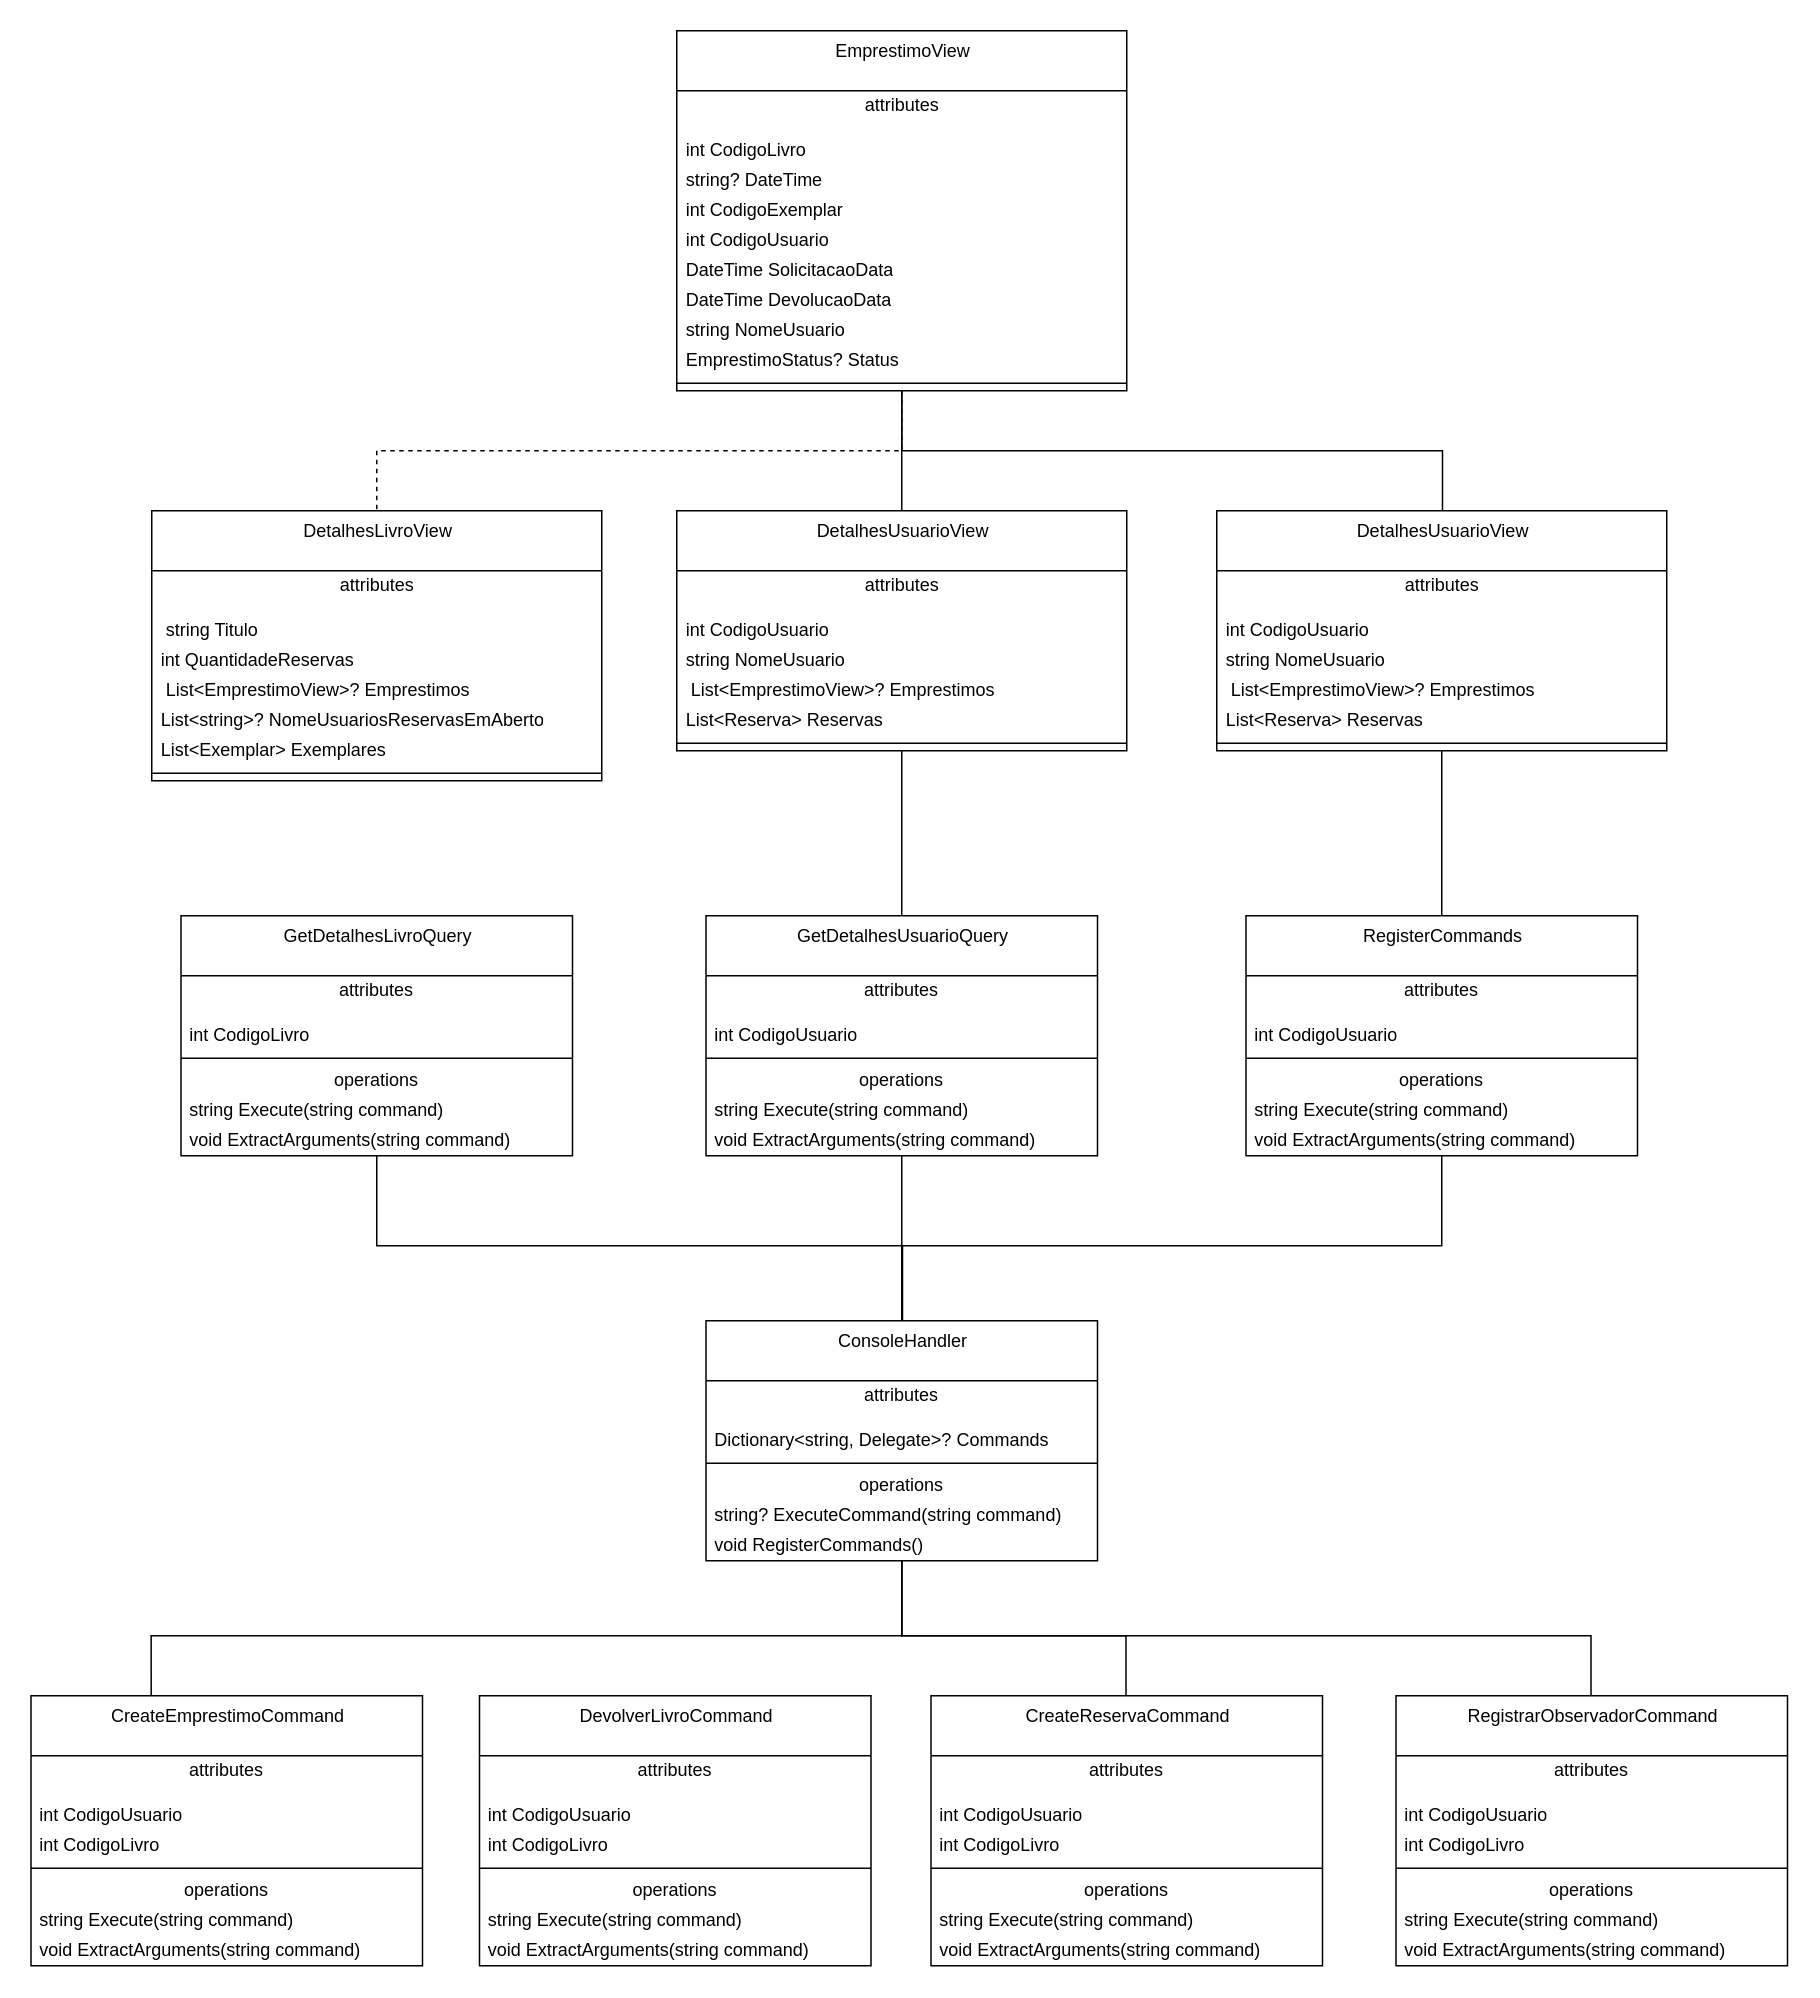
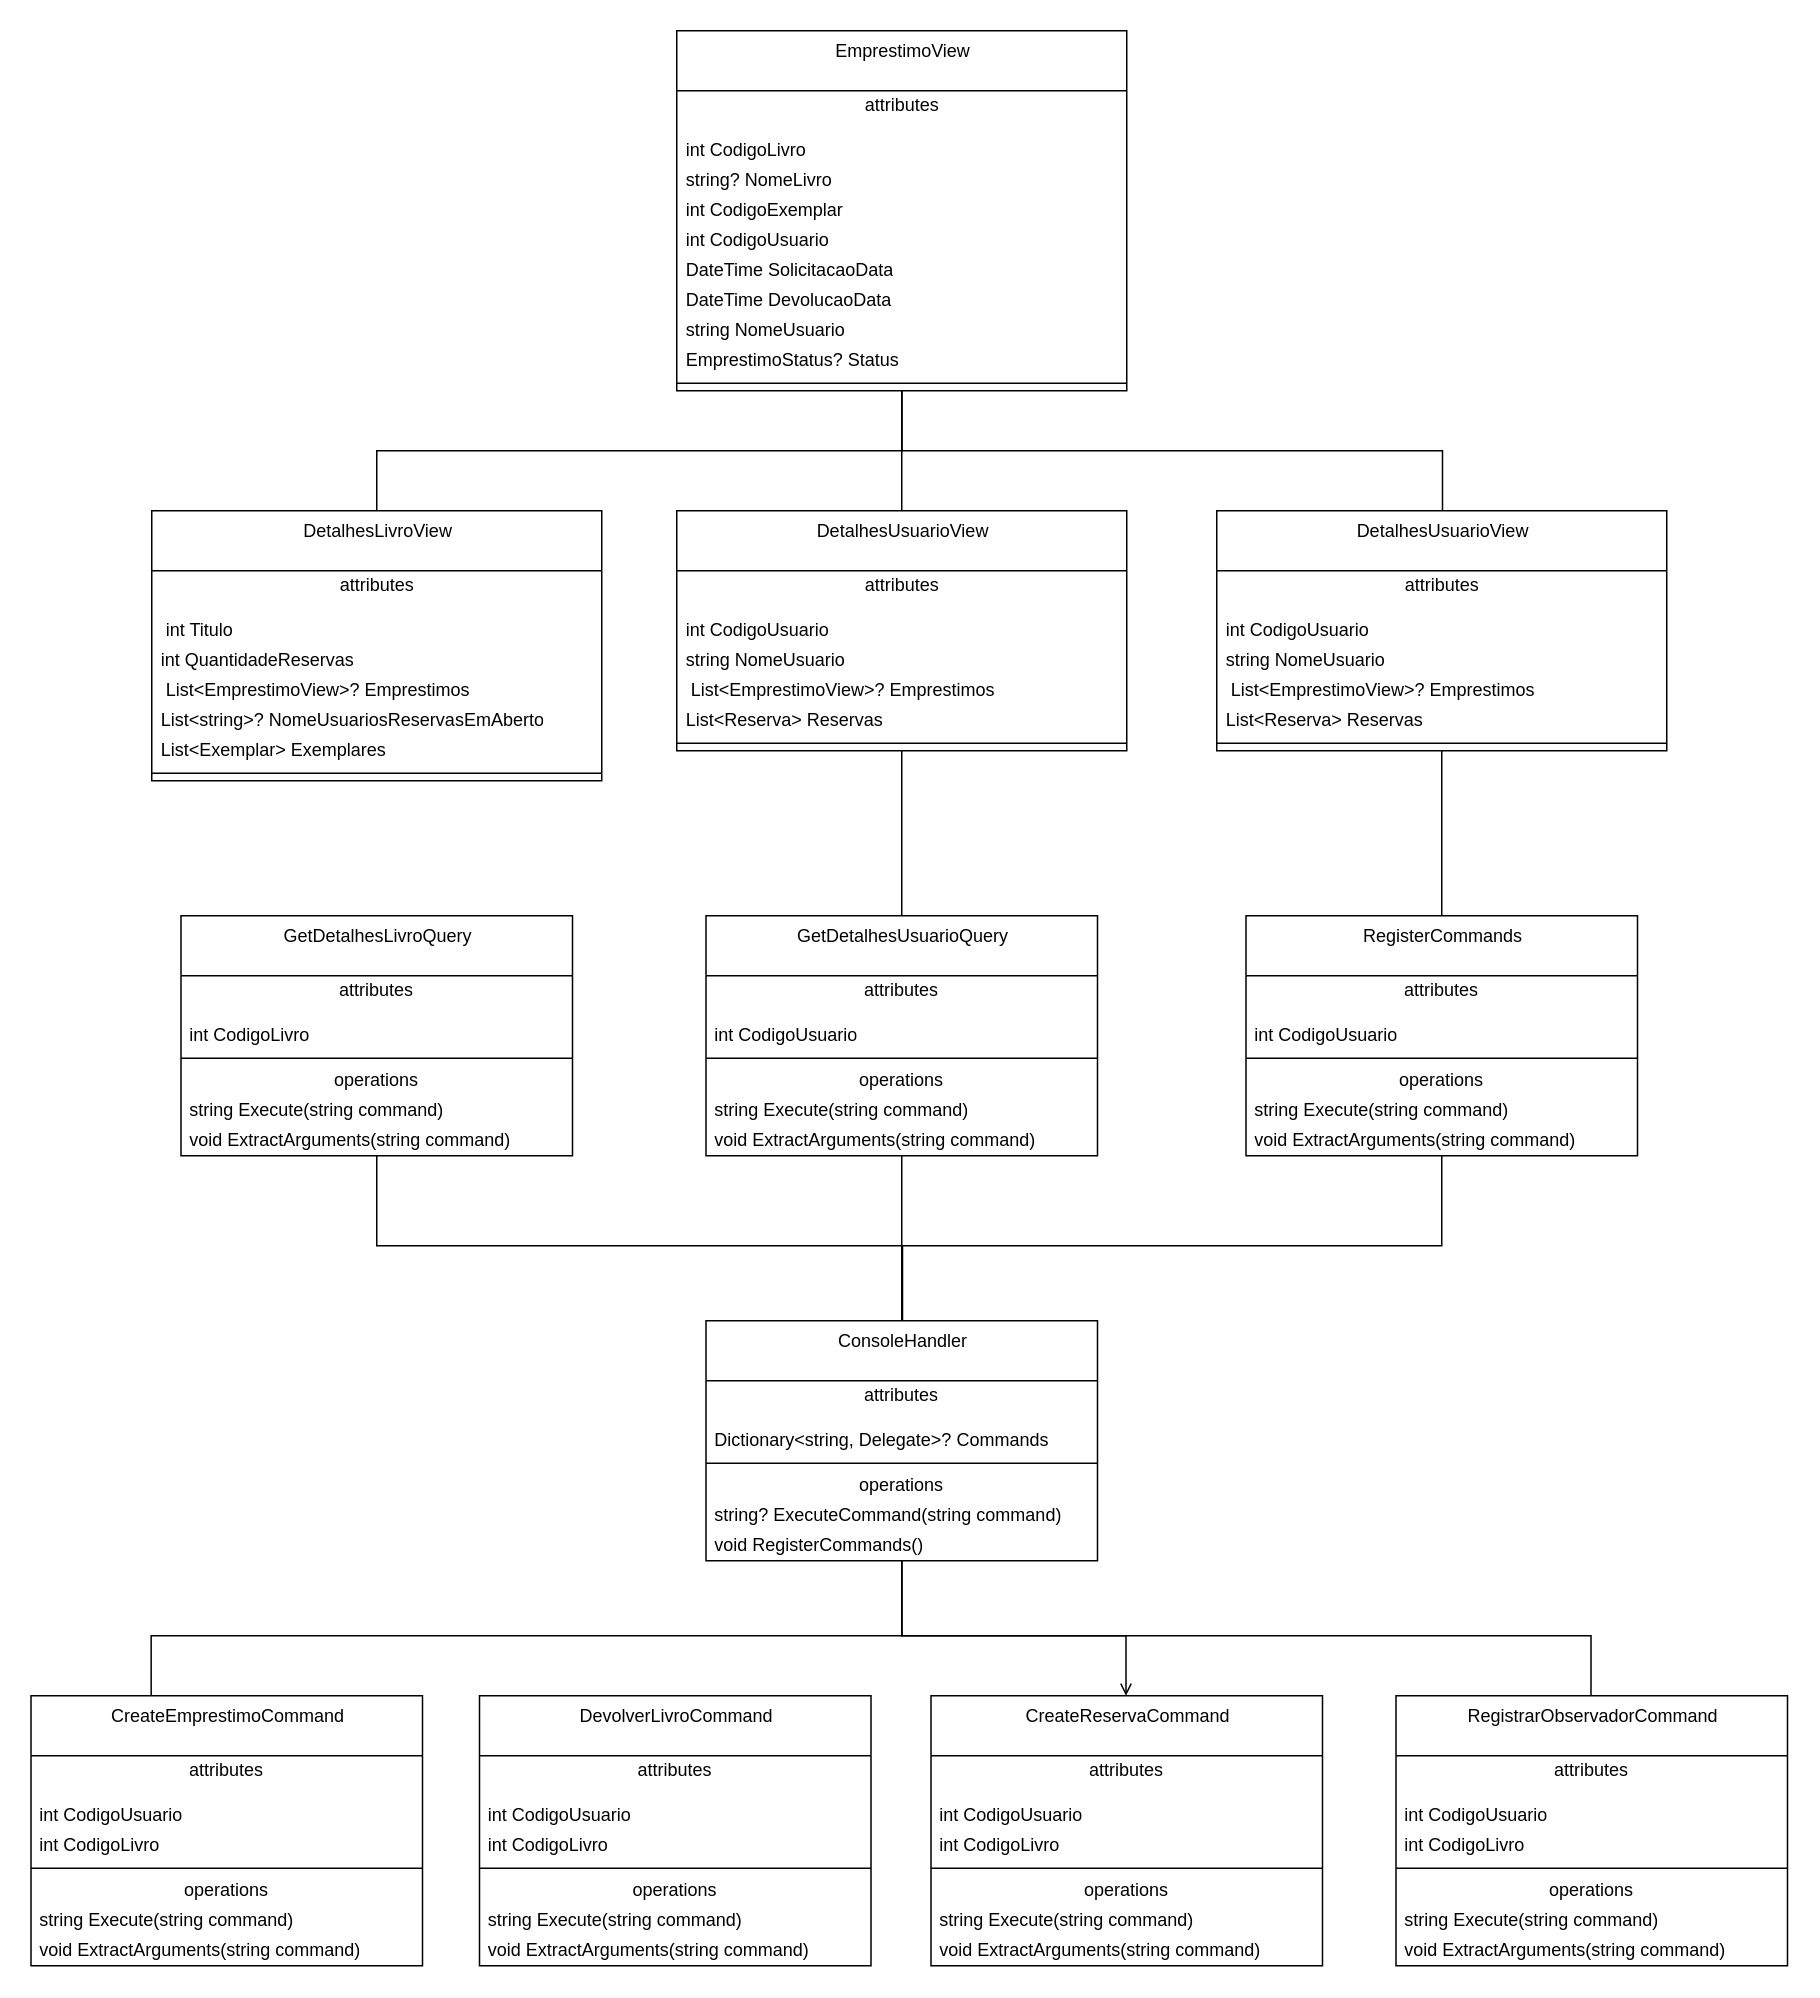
(760, 181) -> (765, 181)
(607, 451) -> (607, 451)
(217, 631) -> (202, 631)
(1126, 1689) -> (1126, 1688)
